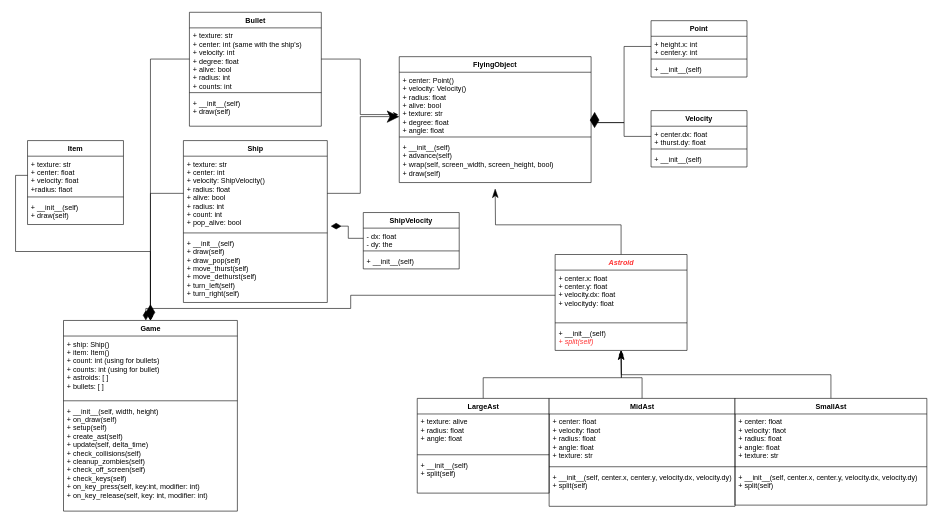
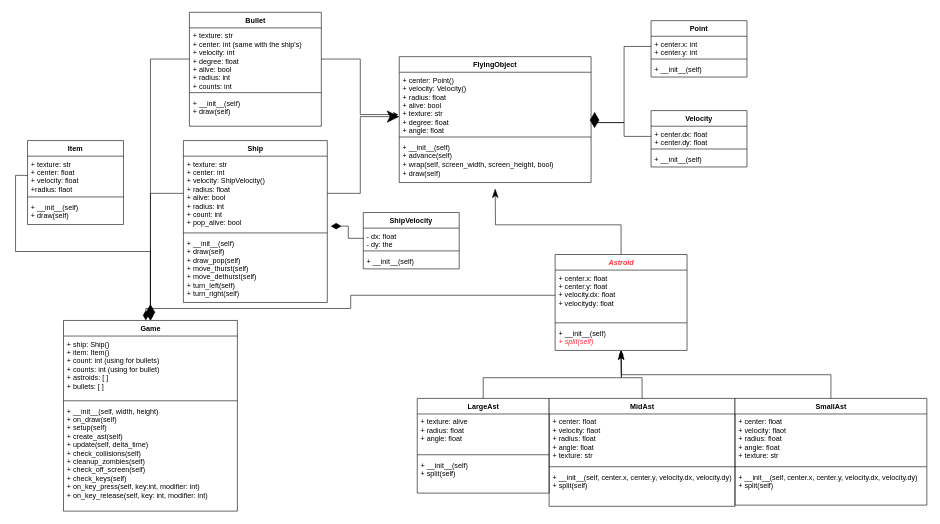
(679, 44) -> (680, 44)
(686, 134) -> (686, 134)
